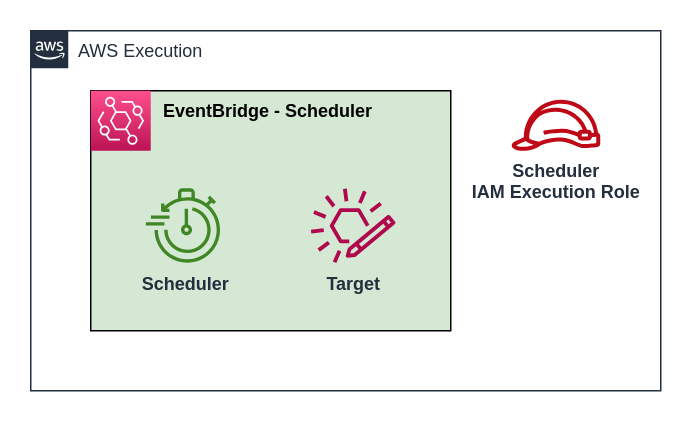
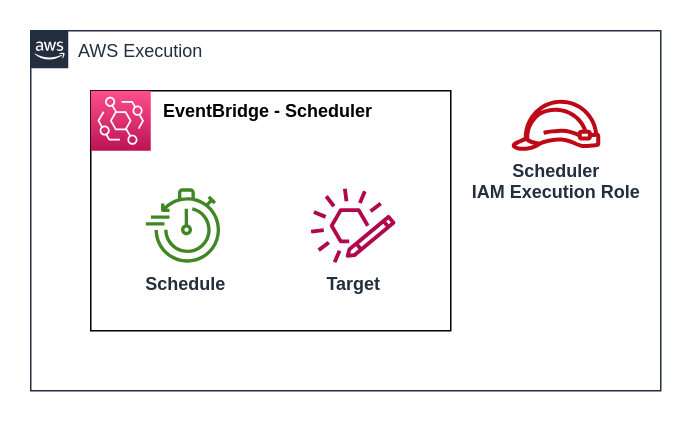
(271, 211) -> (271, 211)
(186, 285) -> (186, 285)
